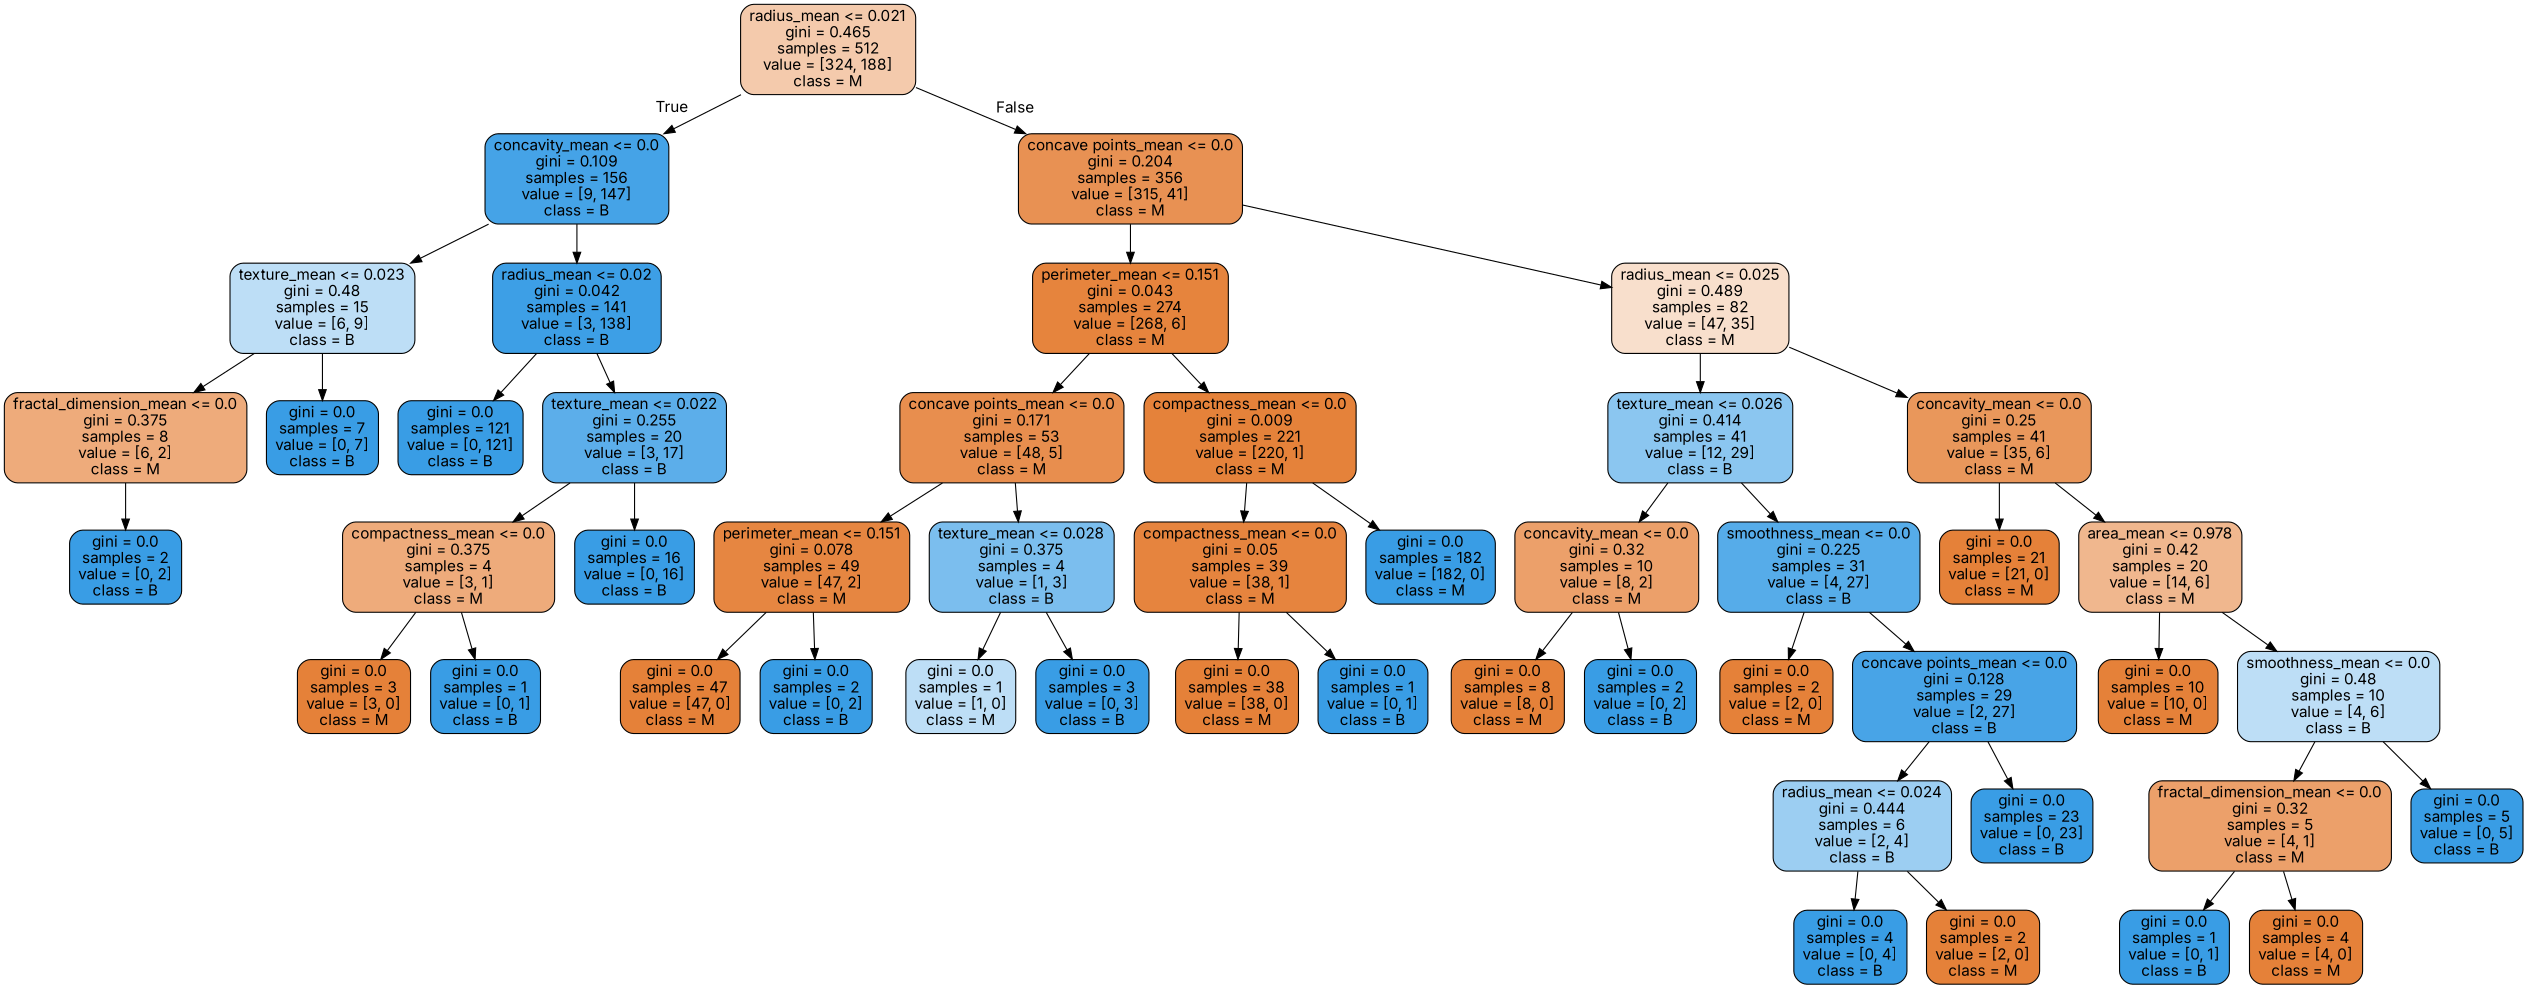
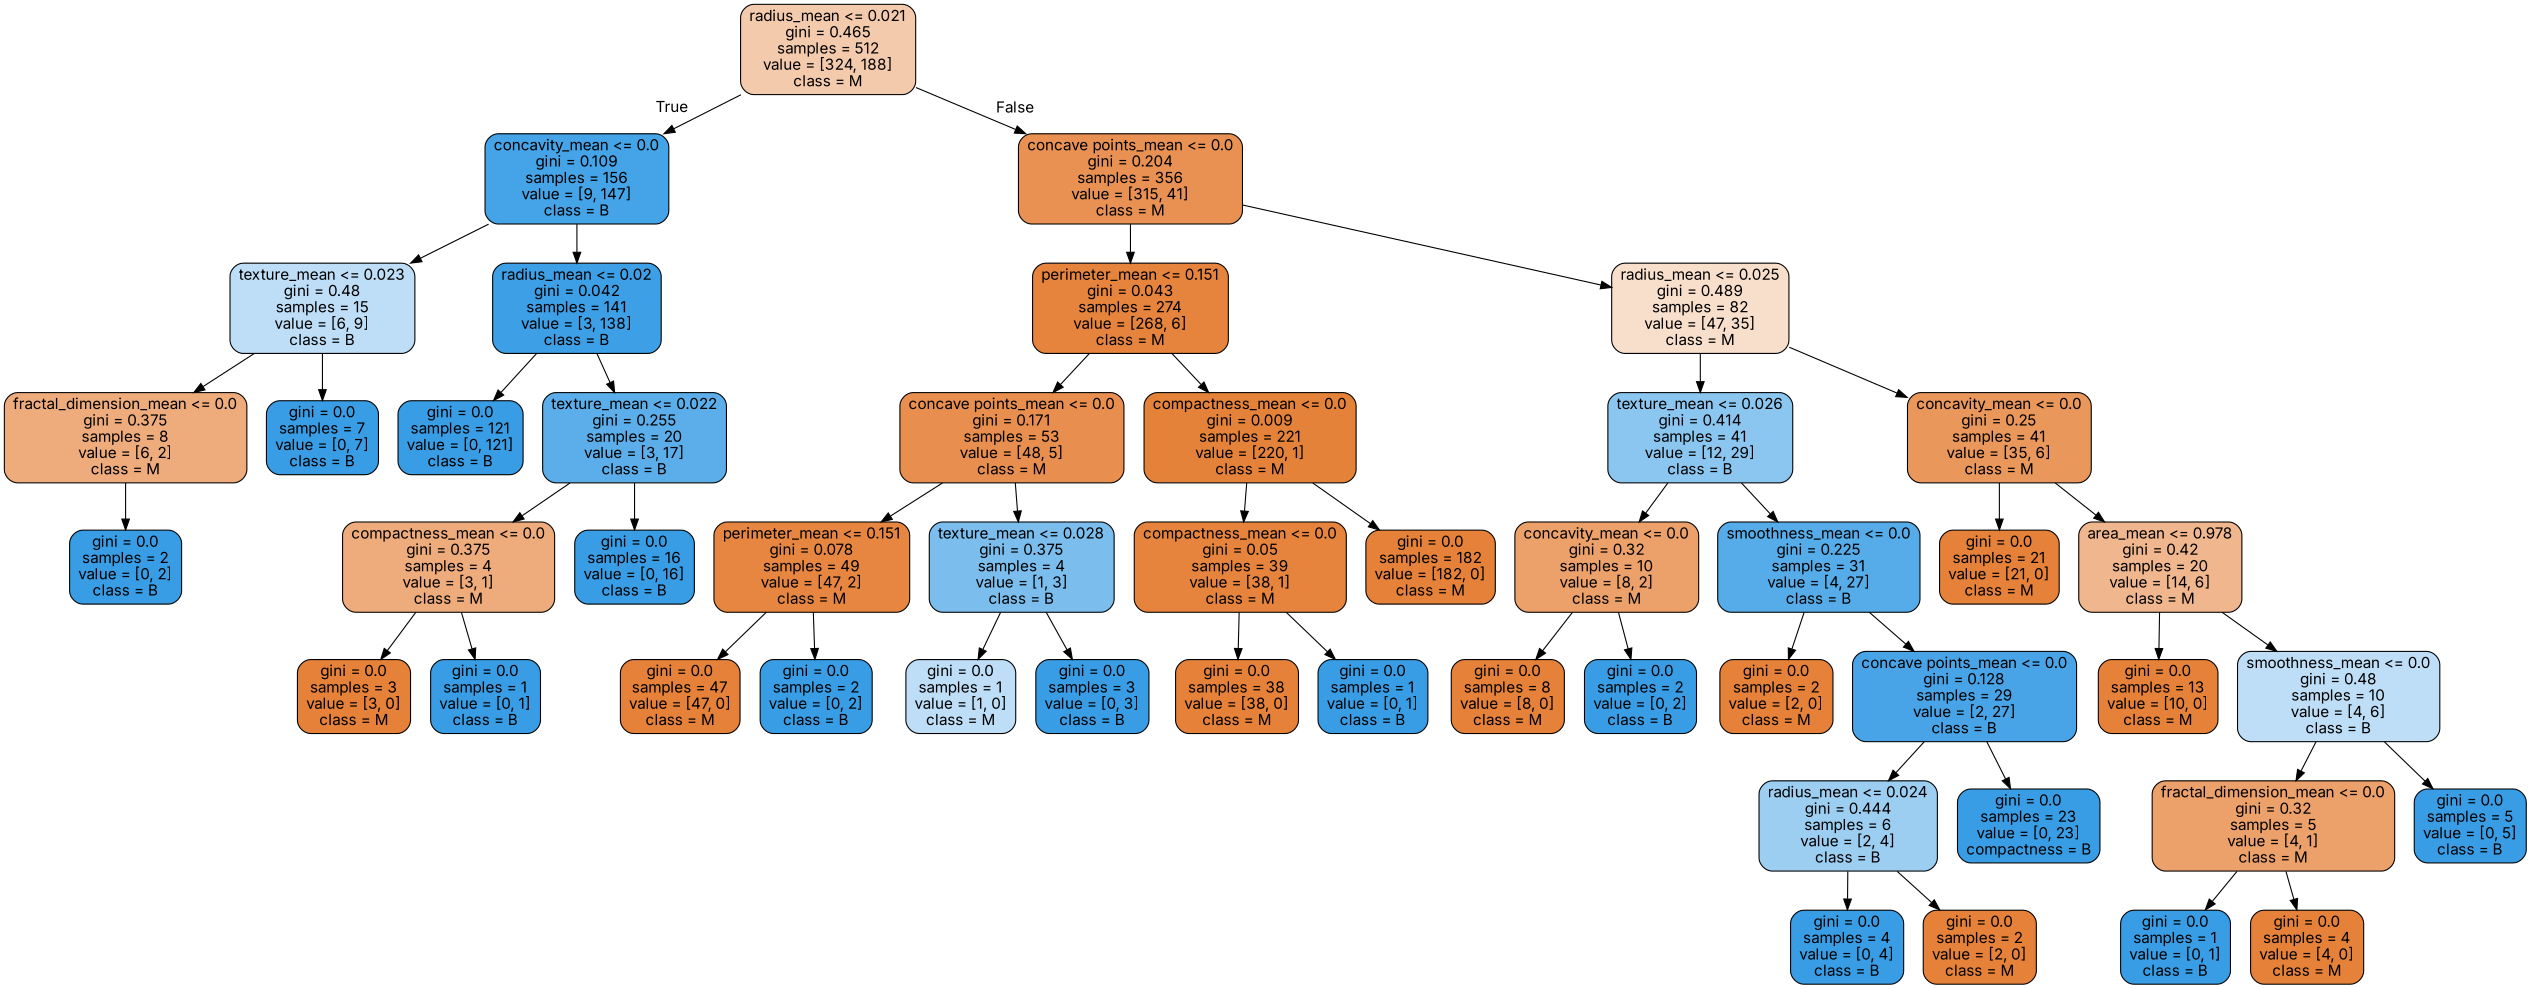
(1431, 567) -> (1431, 567)
(2158, 697) -> (2158, 697)
(2032, 826) -> (2029, 826)
